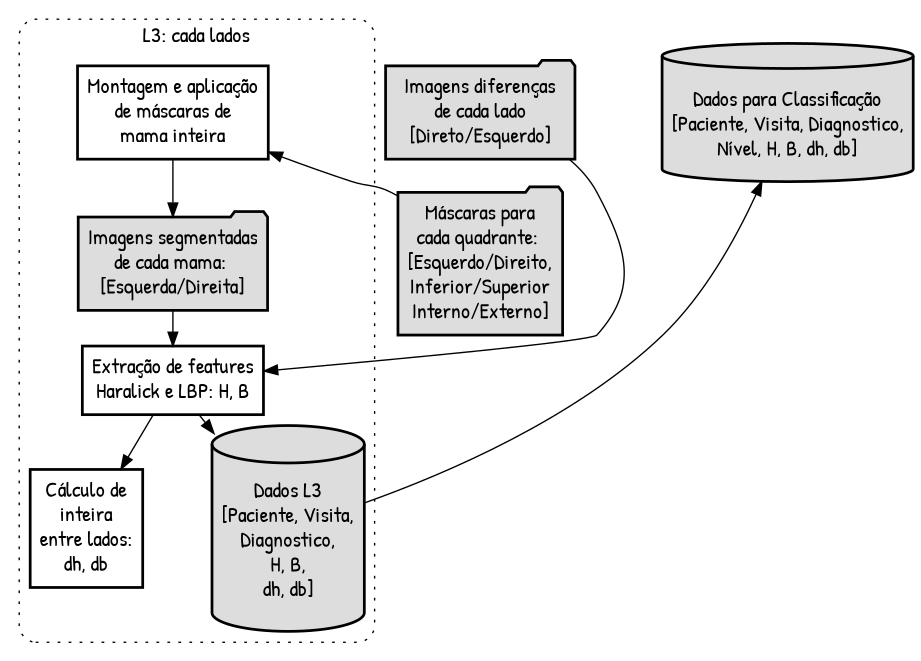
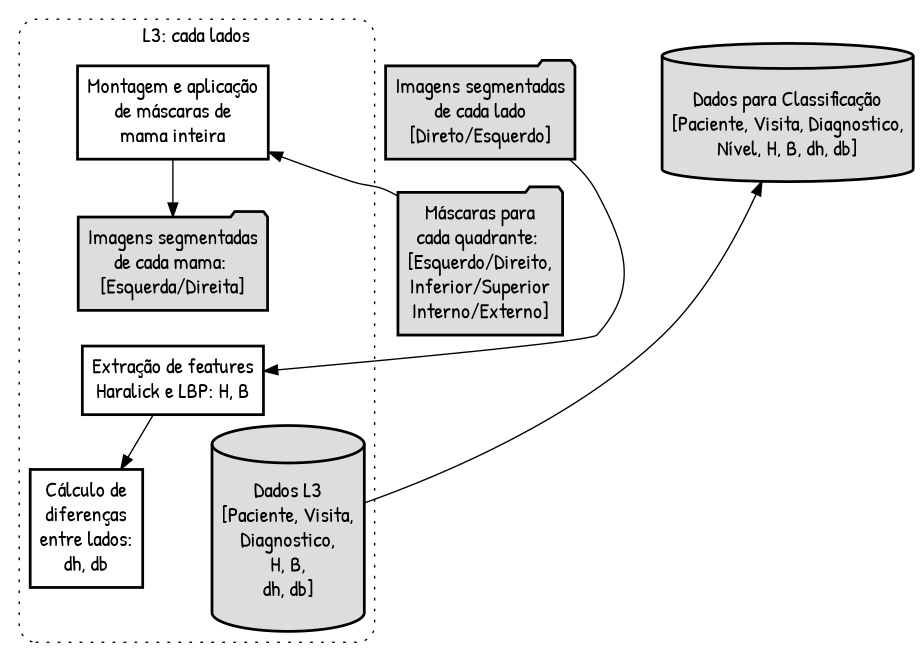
(480, 113) -> (480, 113)
(173, 321) -> none
(202, 419) -> none
(86, 528) -> (86, 528)
